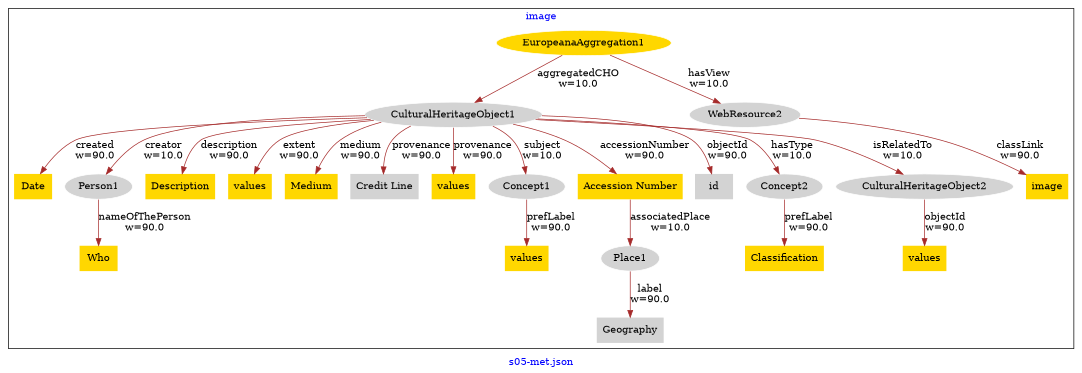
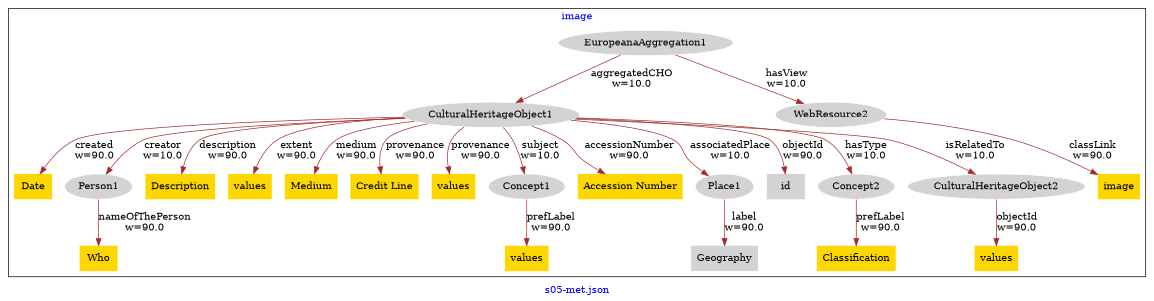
(584, 43) -> (646, 43)
(384, 187) -> (384, 187)
(630, 219) -> (645, 130)
